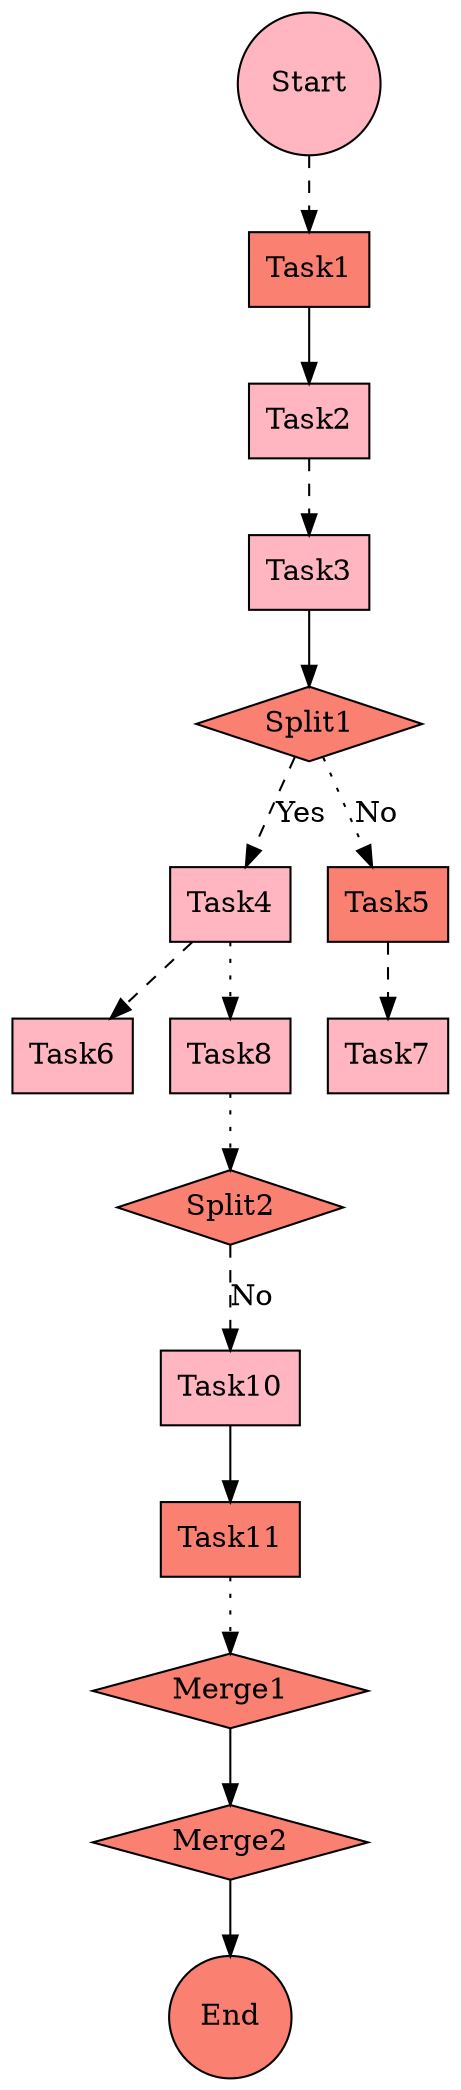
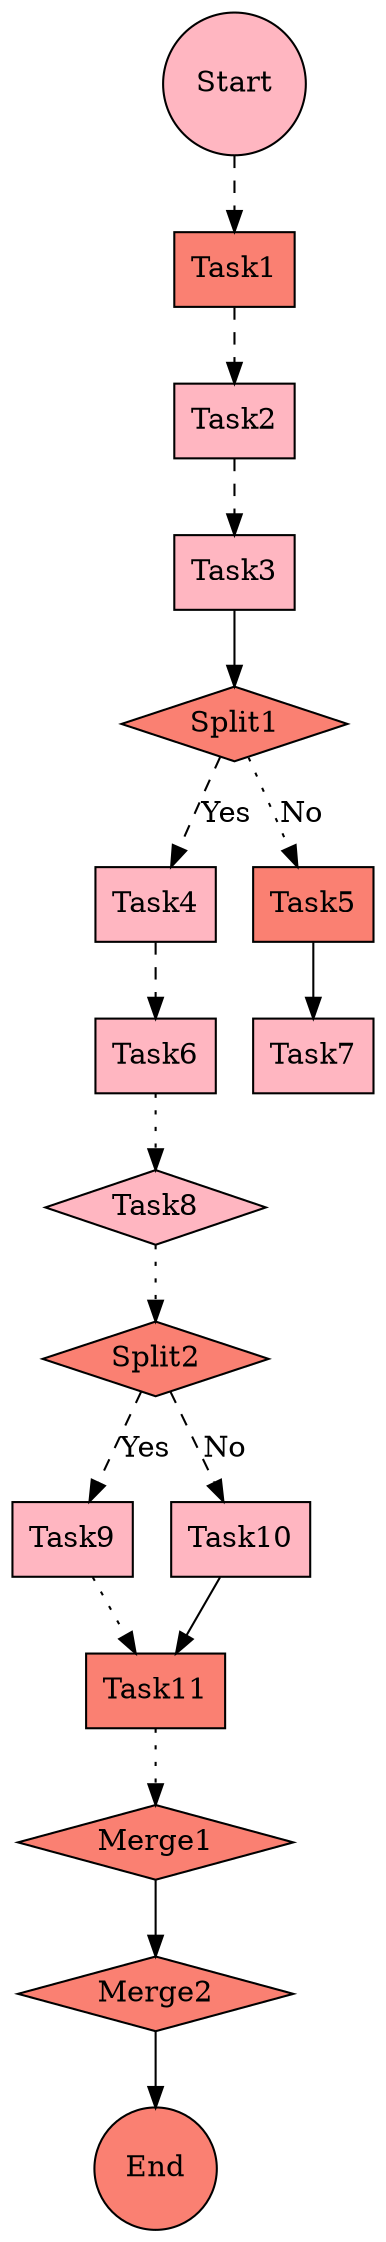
(309, 335) -> (234, 335)
(230, 970) -> (156, 1121)
(388, 970) -> (313, 970)
(230, 1056) -> (156, 1207)
none -> (73, 1539)
